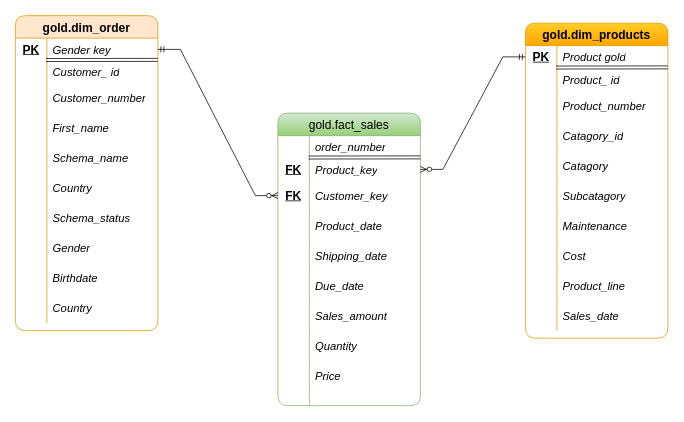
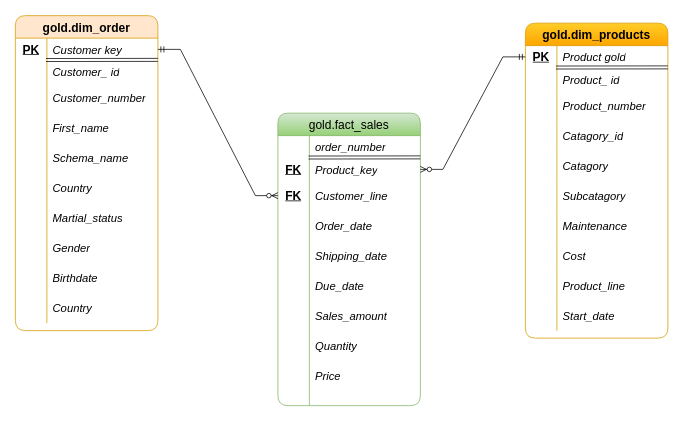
(85, 49) -> (92, 49)
(356, 195) -> (356, 195)
(97, 218) -> (97, 218)
(356, 225) -> (349, 225)
(595, 315) -> (596, 315)
